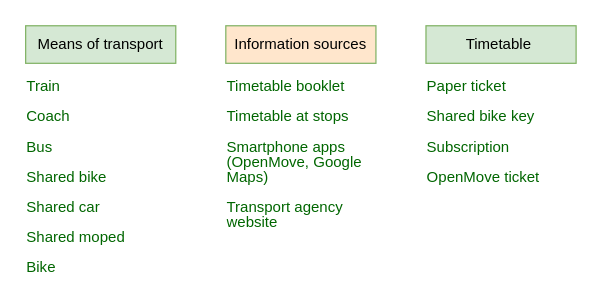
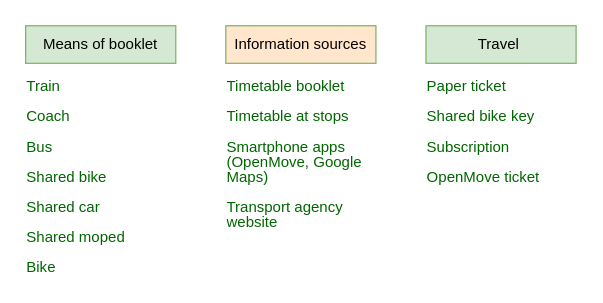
(101, 44) -> (101, 44)
(501, 44) -> (501, 44)
